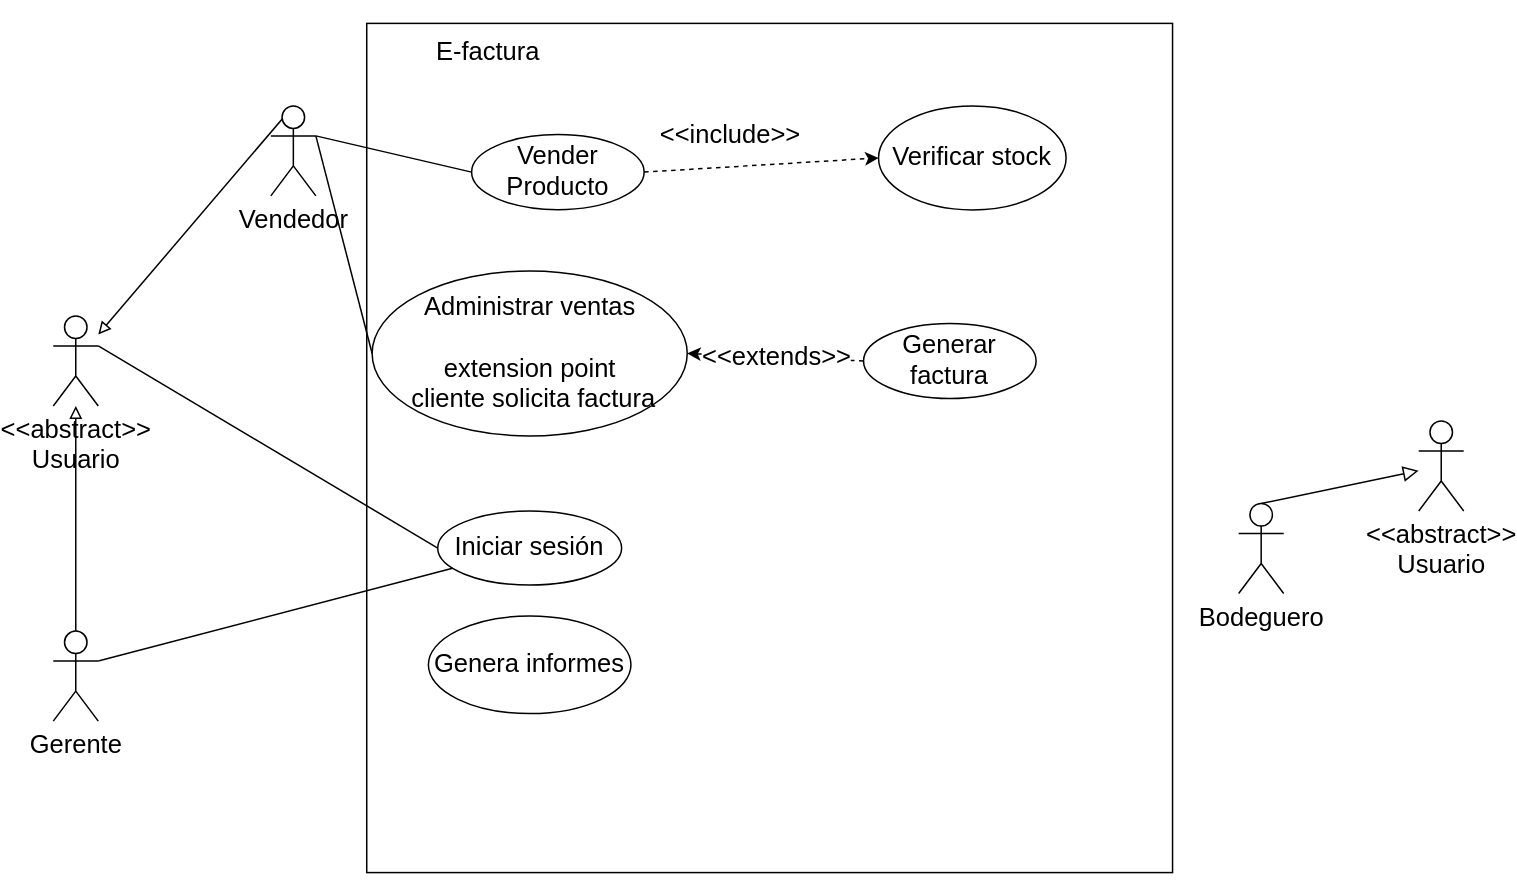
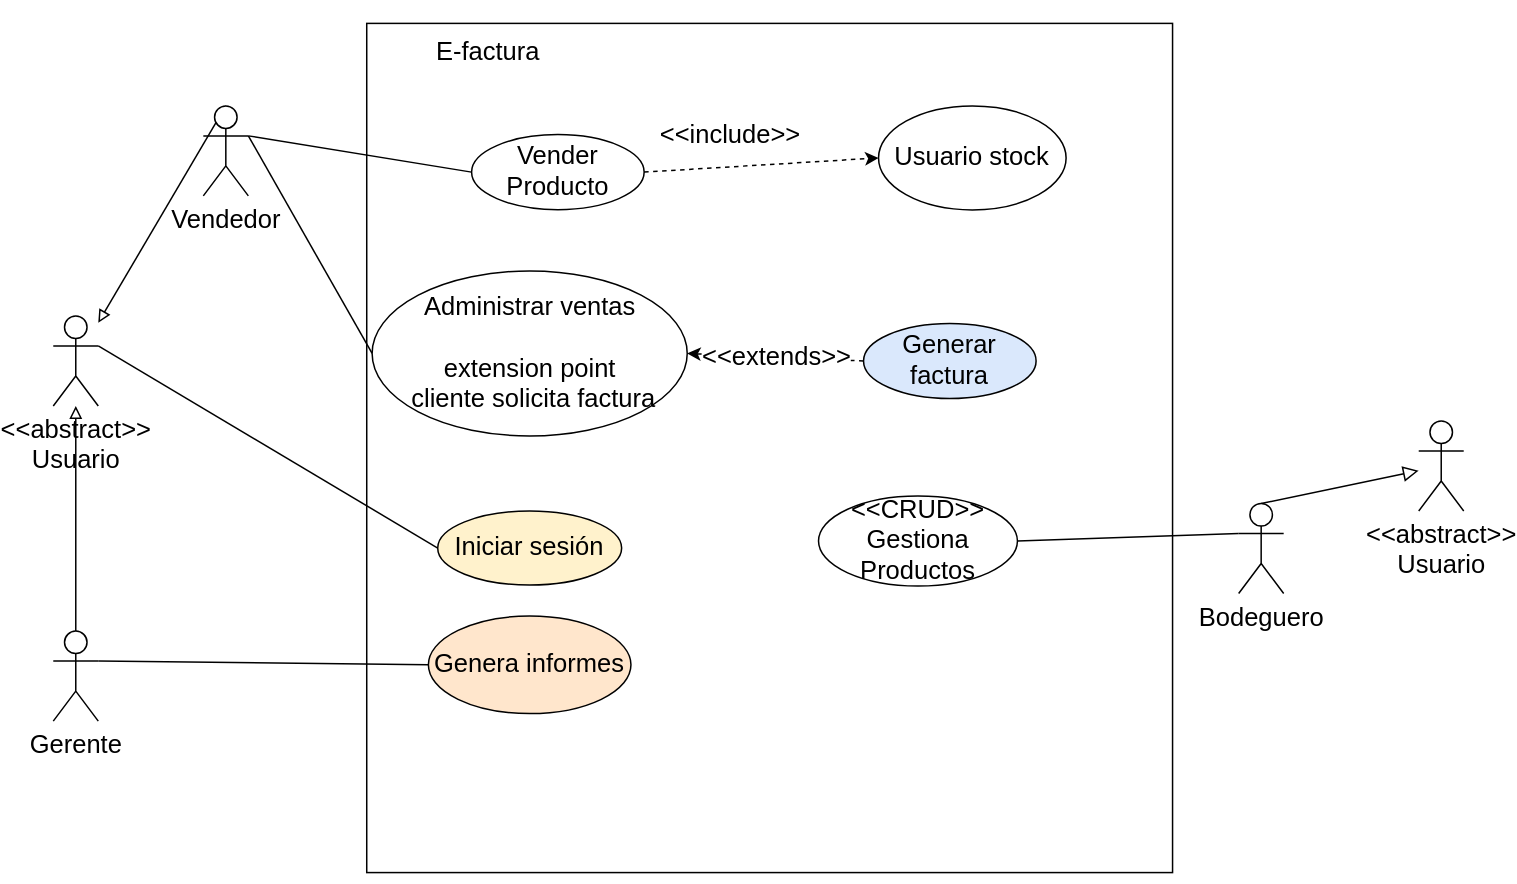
(293, 151) -> (226, 151)
(972, 158) -> (972, 158)
(950, 361) -> (950, 361)
none -> (1127, 537)
none -> (918, 541)
(530, 548) -> (530, 548)
(275, 614) -> (264, 663)
(530, 665) -> (530, 665)
